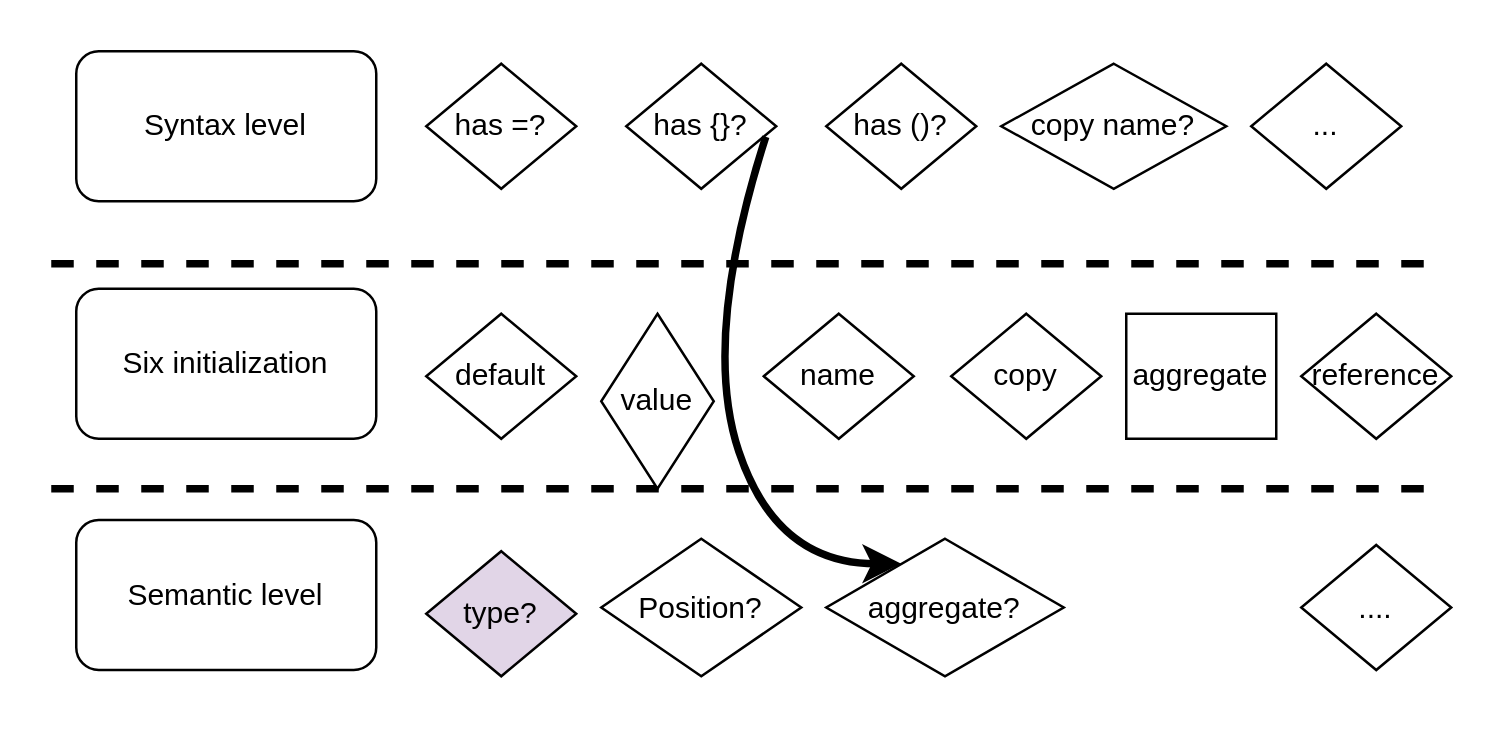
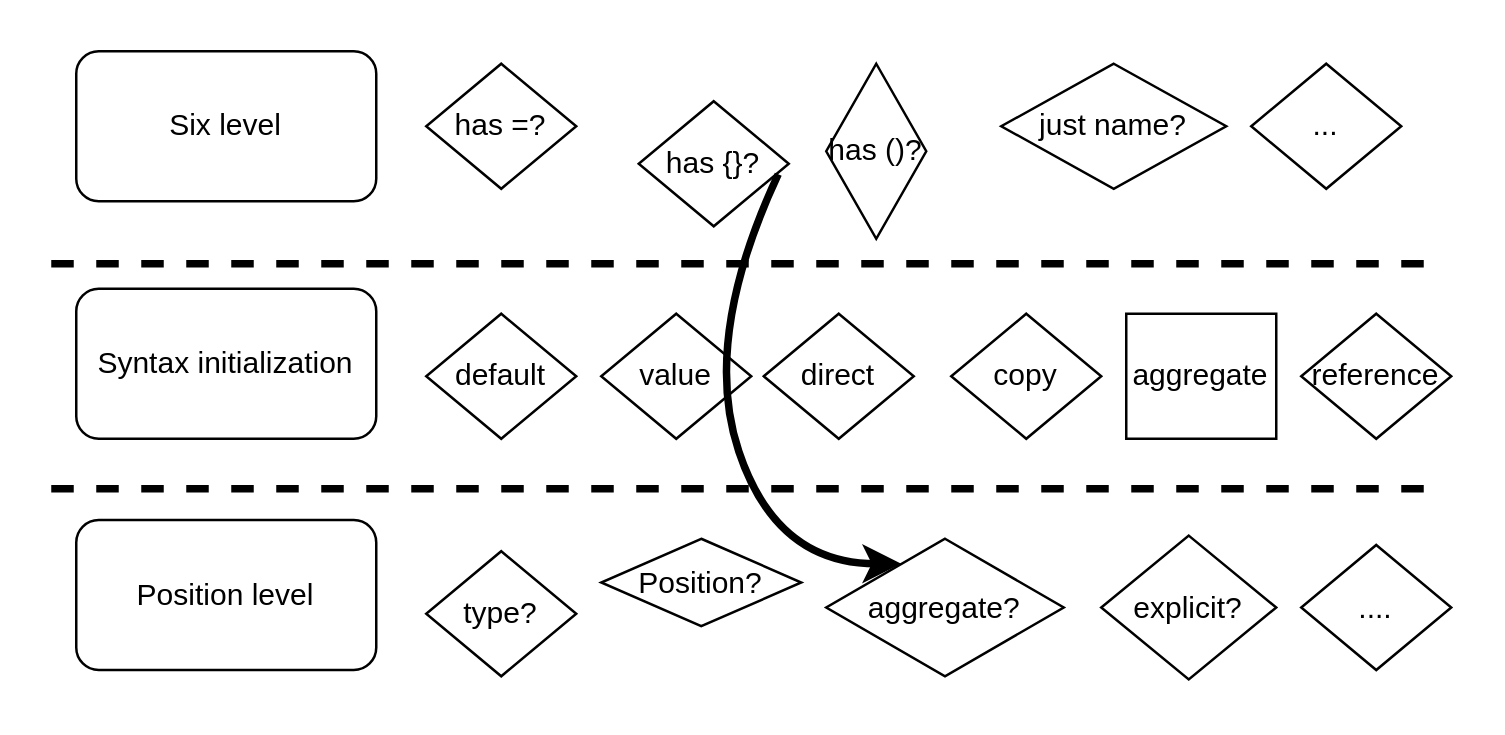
(226, 126) -> (226, 126)
(701, 126) -> (714, 164)
(901, 126) -> (876, 151)
(1114, 126) -> (1114, 126)
(226, 364) -> (226, 364)
(839, 376) -> (839, 376)
(658, 401) -> (676, 376)
(226, 596) -> (226, 596)
(701, 608) -> (701, 583)
none -> (1189, 608)
(501, 614) -> (501, 614)
